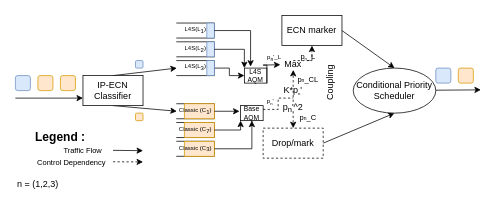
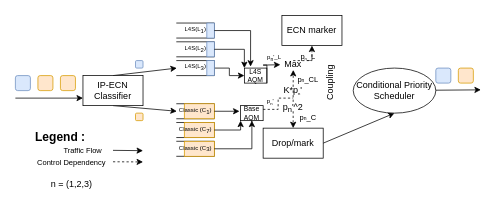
(366, 47) -> none
(293, 143) -> (293, 143)
(38, 184) -> (72, 184)
